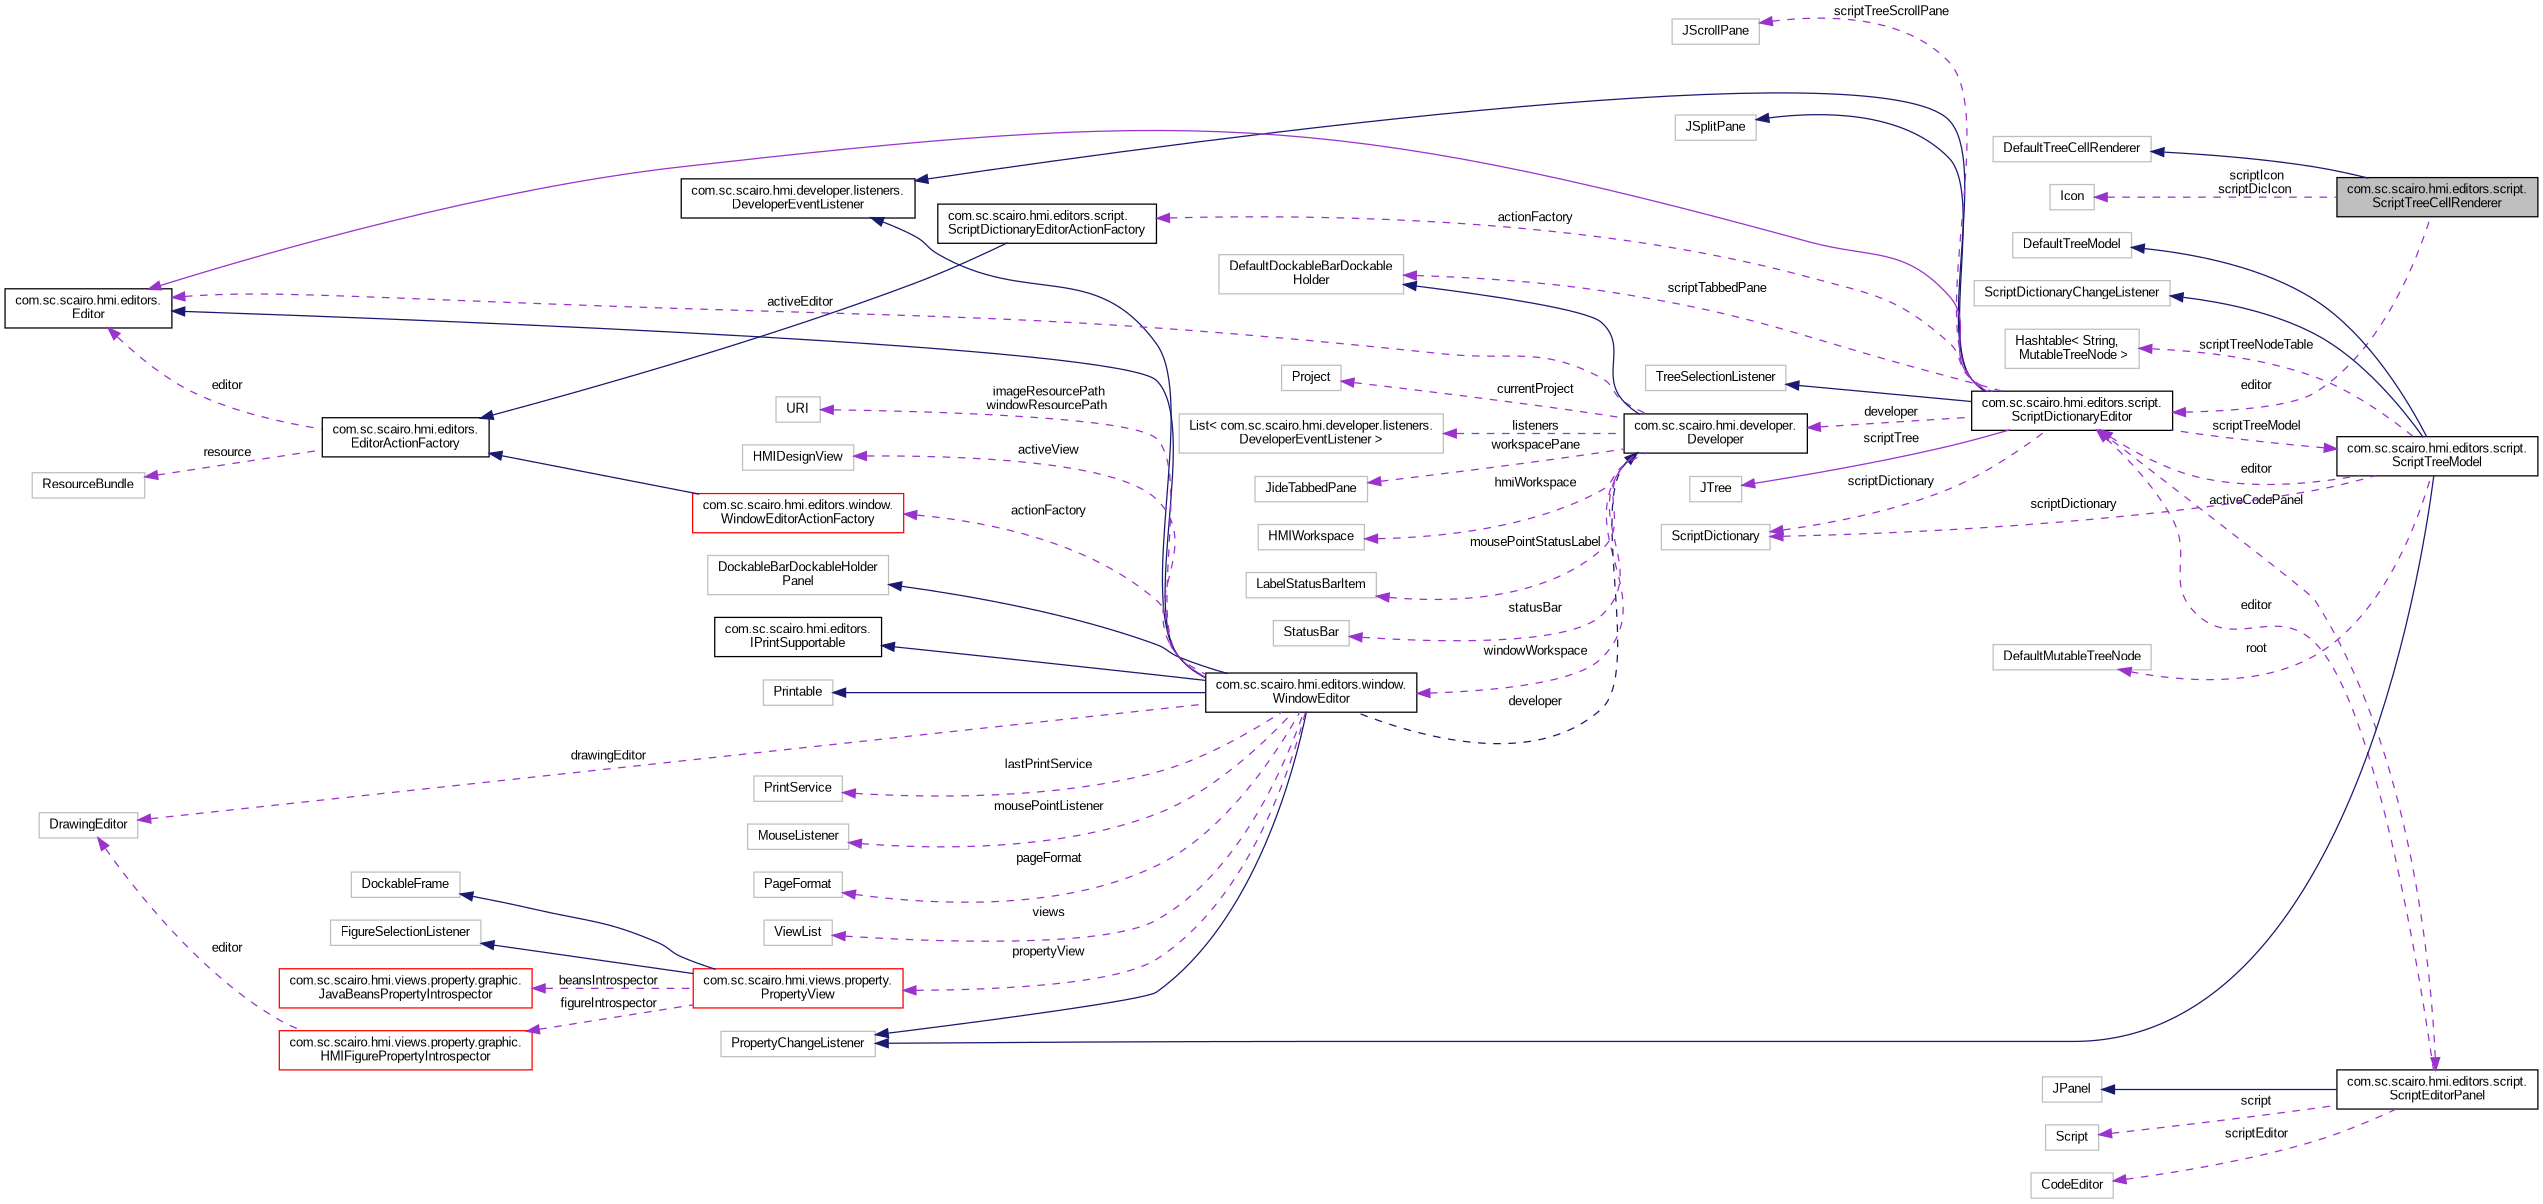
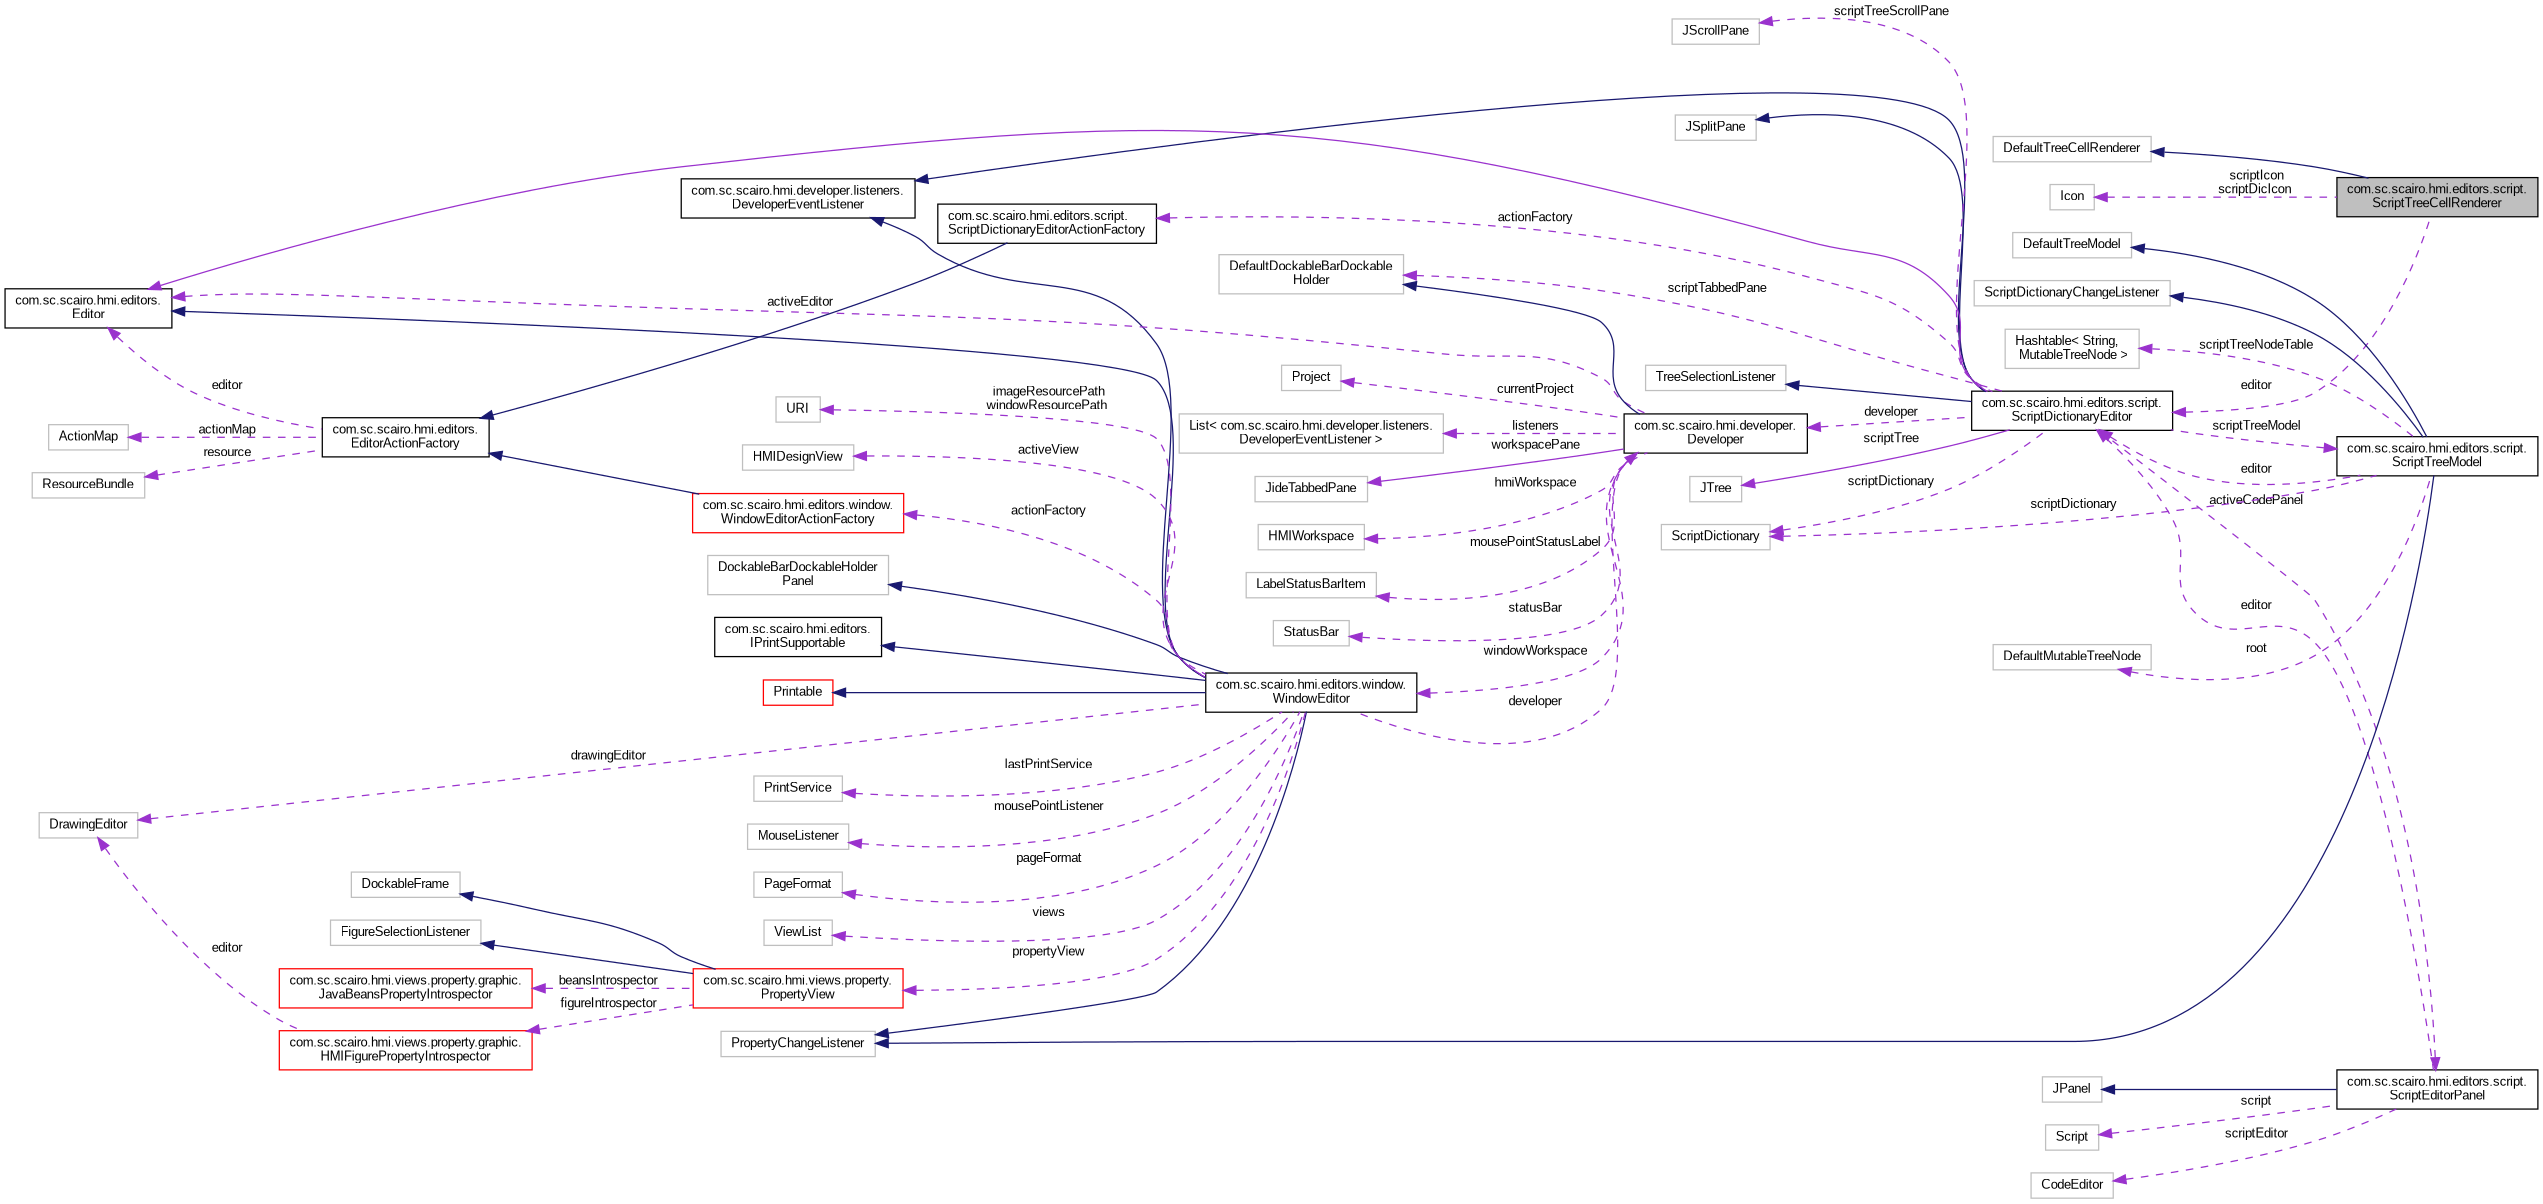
none -> (88, 437)
(1502, 466) -> (1502, 466)
(798, 693) -> (798, 693)
(1599, 710) -> (1599, 710)
